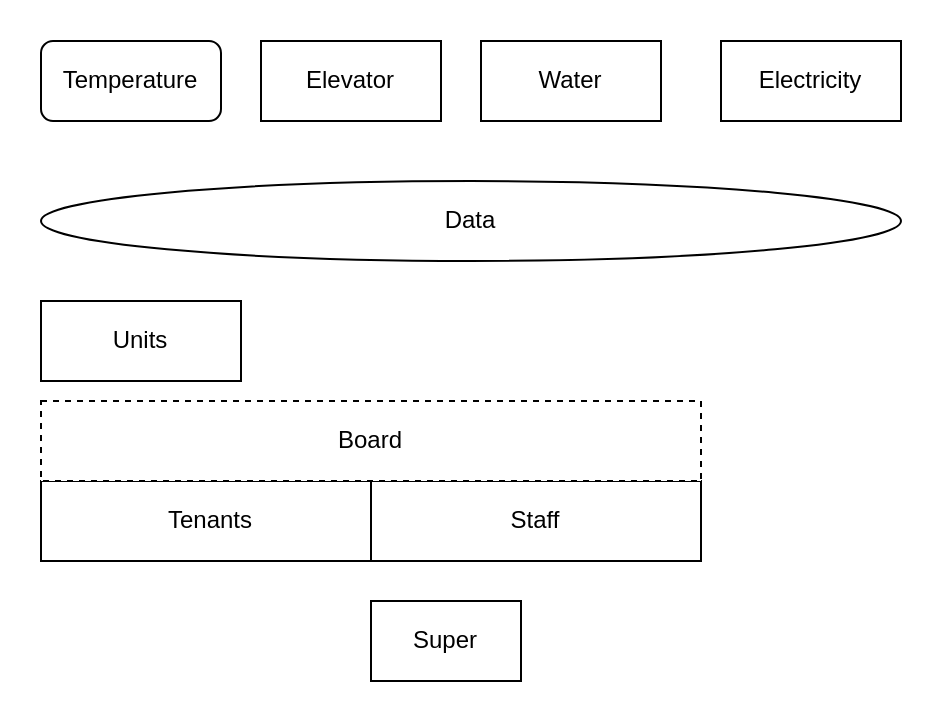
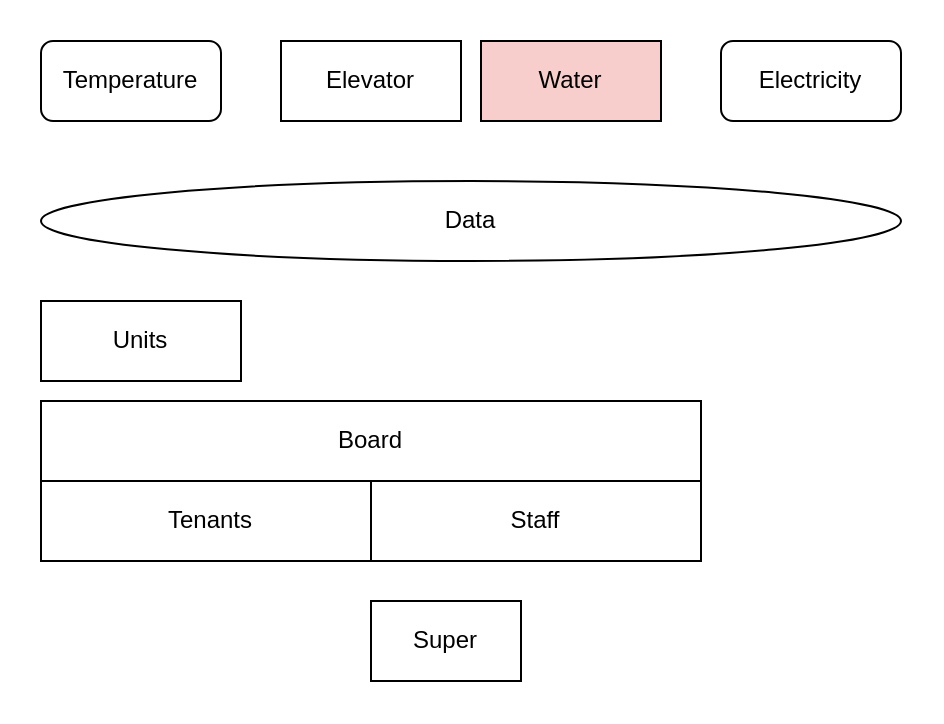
(351, 81) -> (371, 81)
(571, 81) -> (571, 81)
(811, 81) -> (811, 81)
(371, 441) -> (371, 441)
